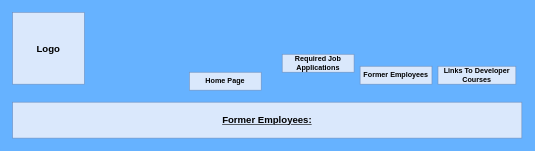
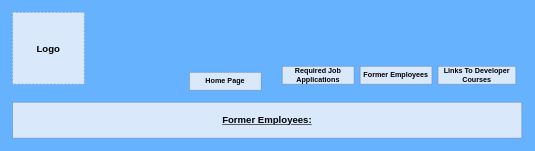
(48, 48) -> (48, 48)
(318, 63) -> (318, 75)
